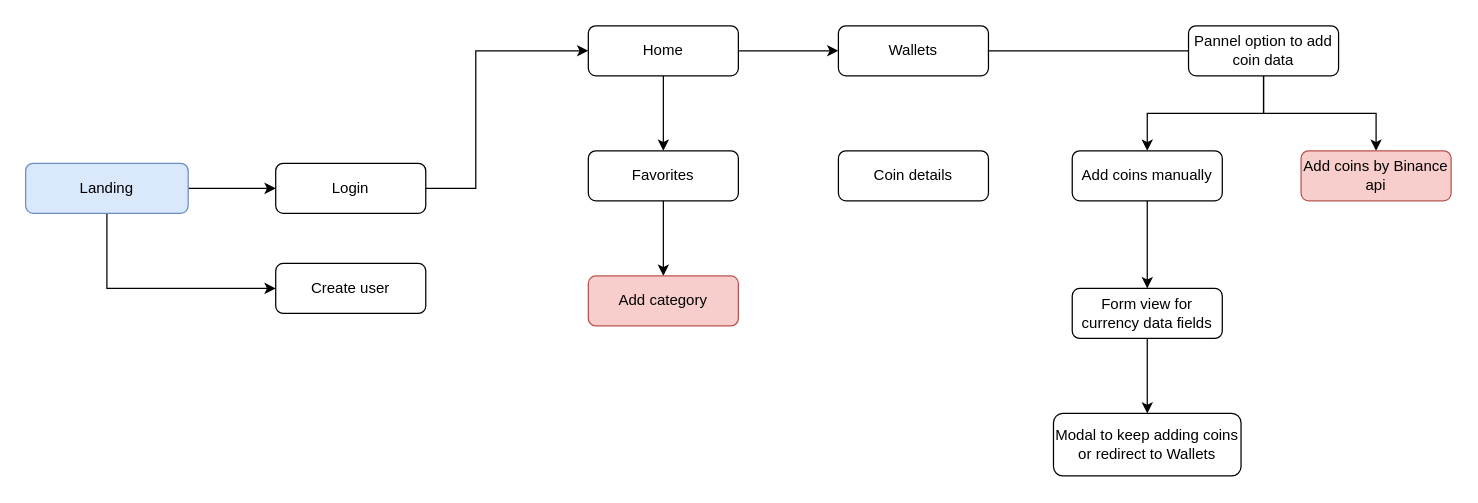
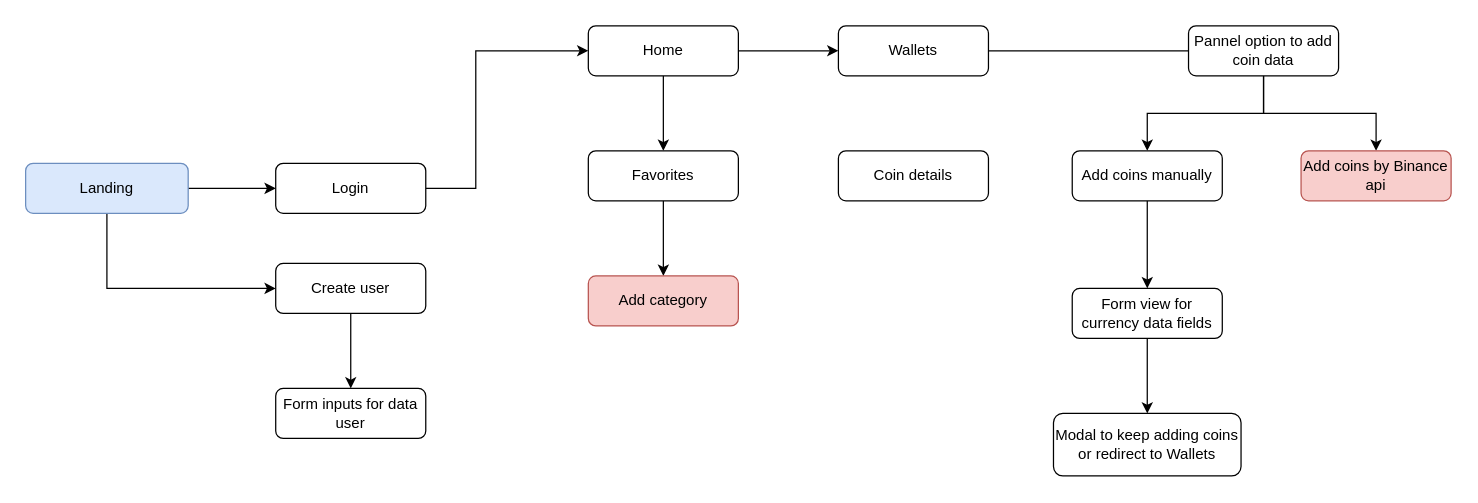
none -> (351, 346)
none -> (351, 413)
